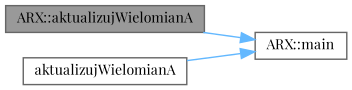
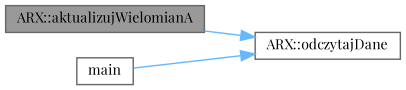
(301, 46) -> (328, 46)
(105, 71) -> (105, 71)
